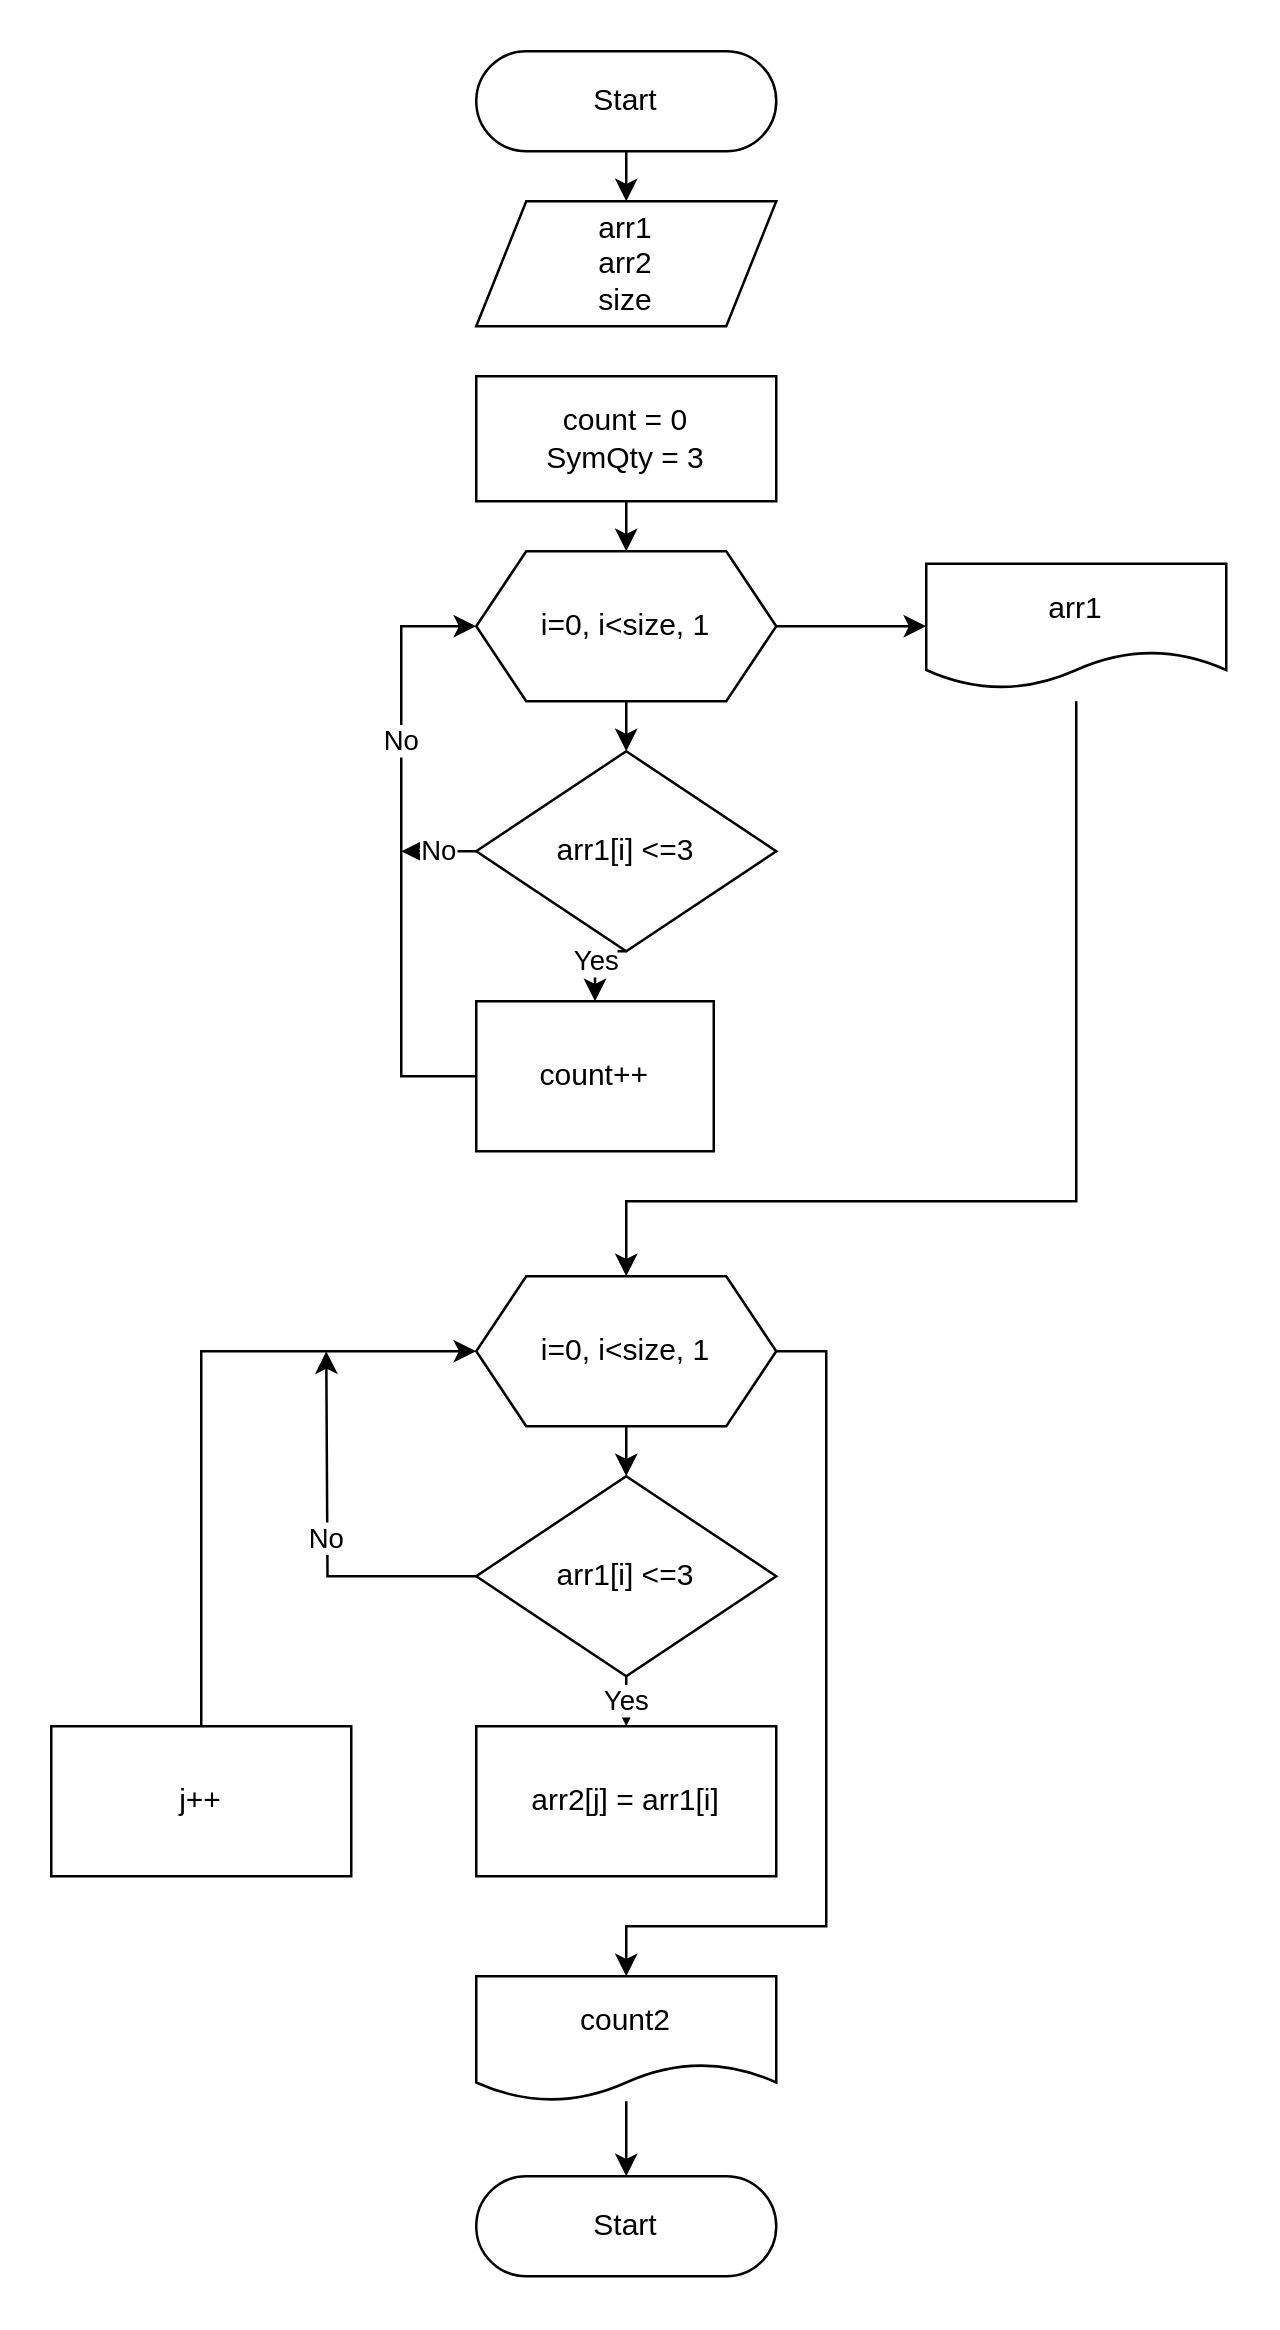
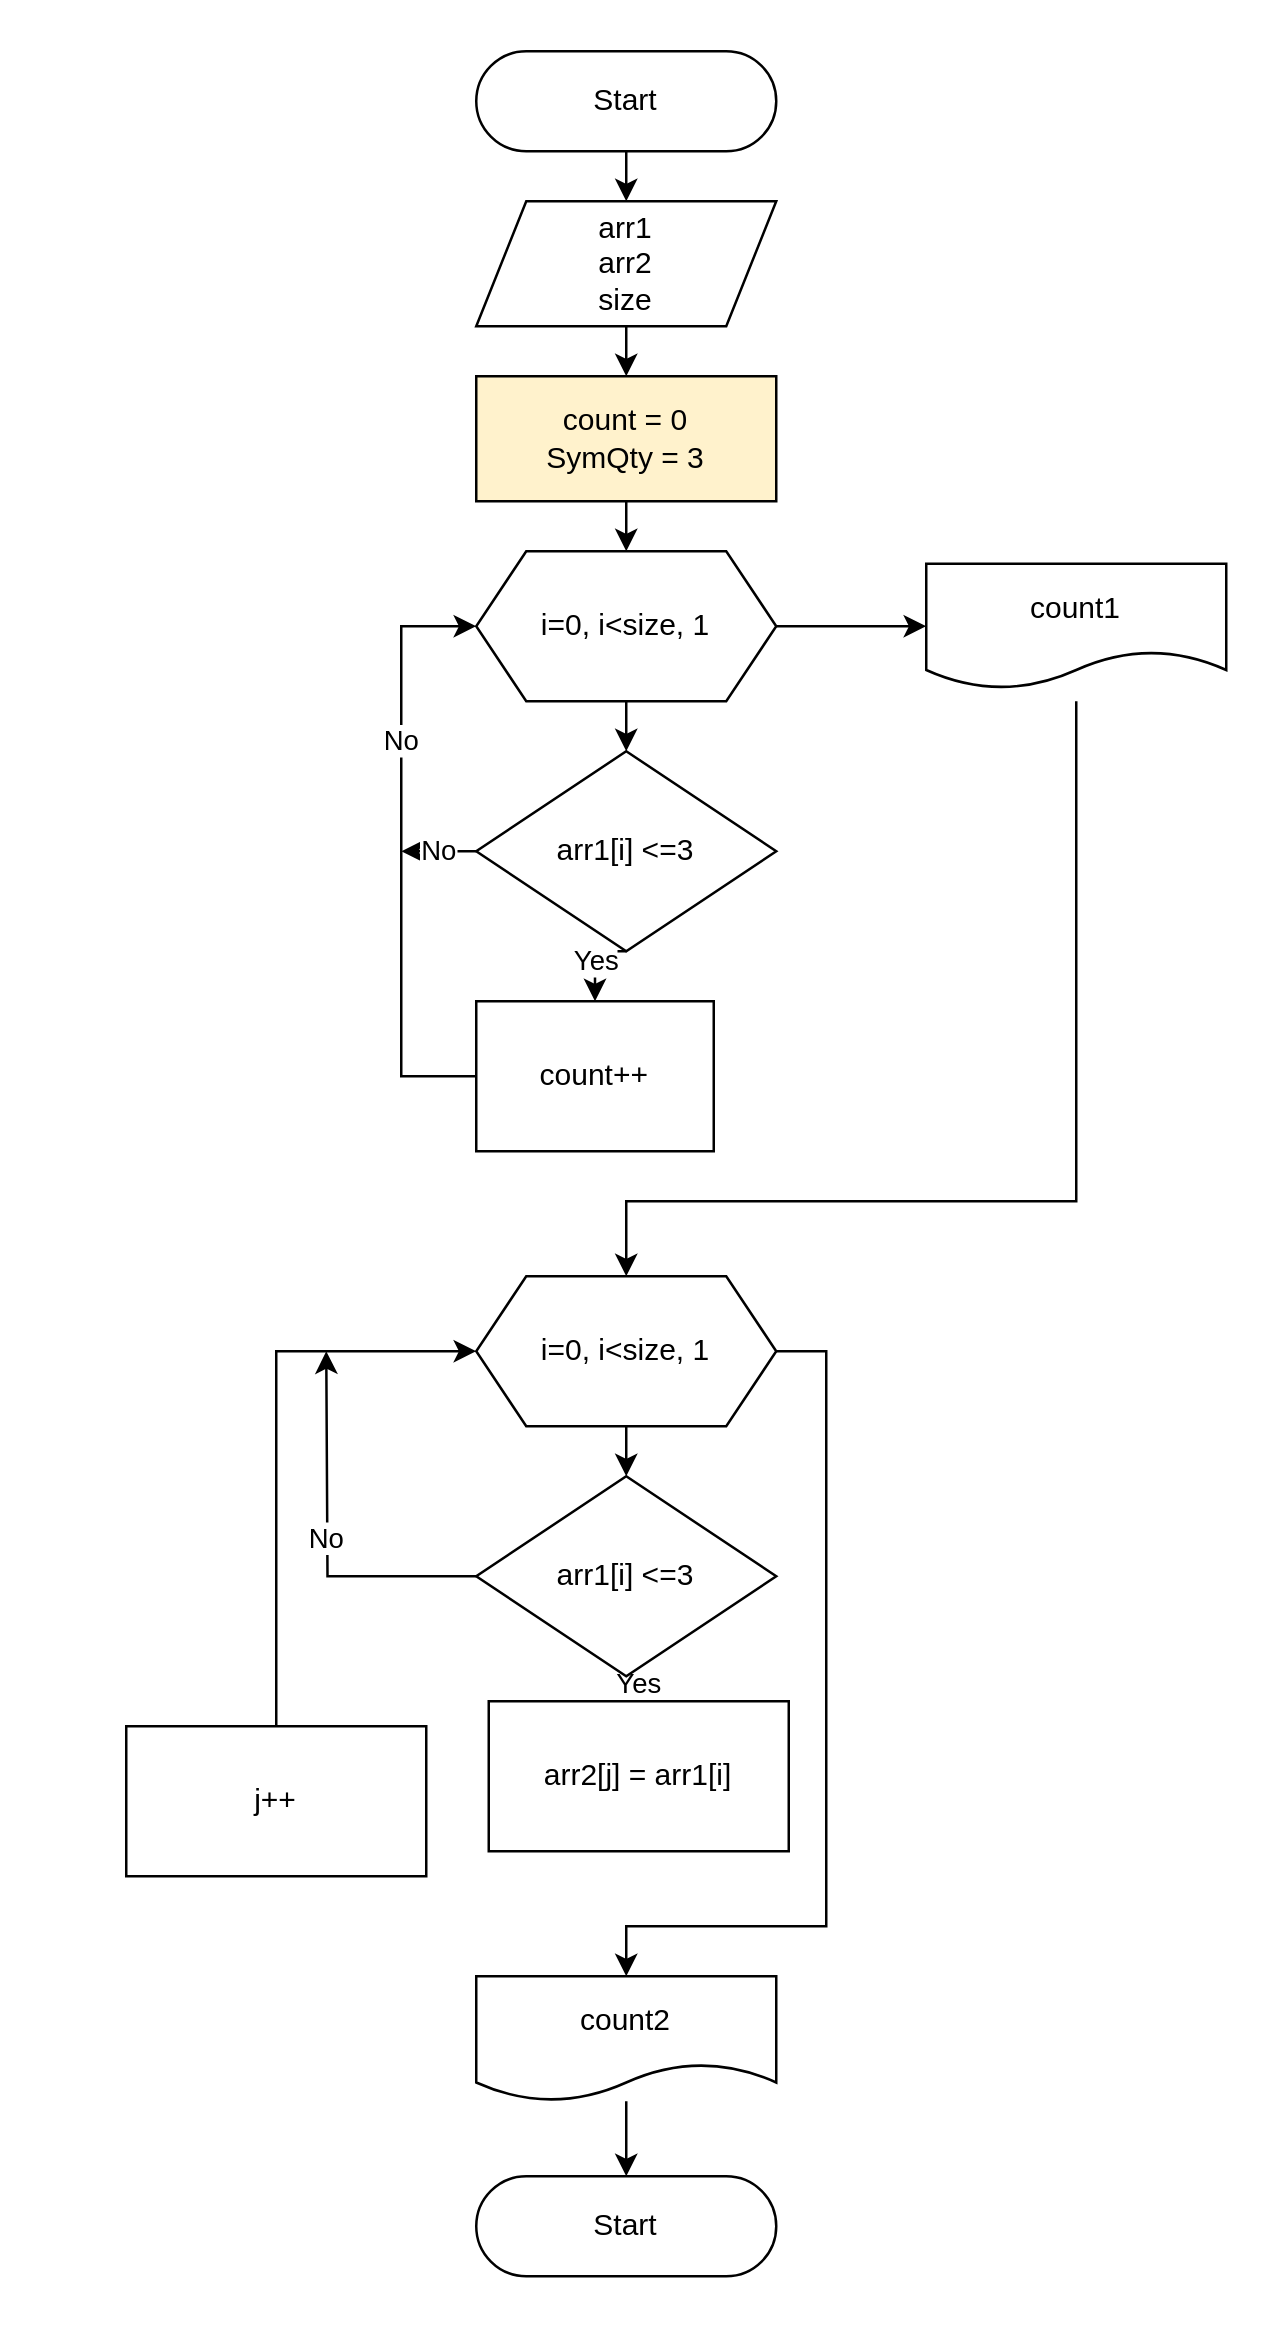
none -> (626, 343)
(626, 439) -> (626, 439)
(1076, 609) -> (1076, 609)
(201, 1801) -> (276, 1801)
(626, 1801) -> (639, 1776)
